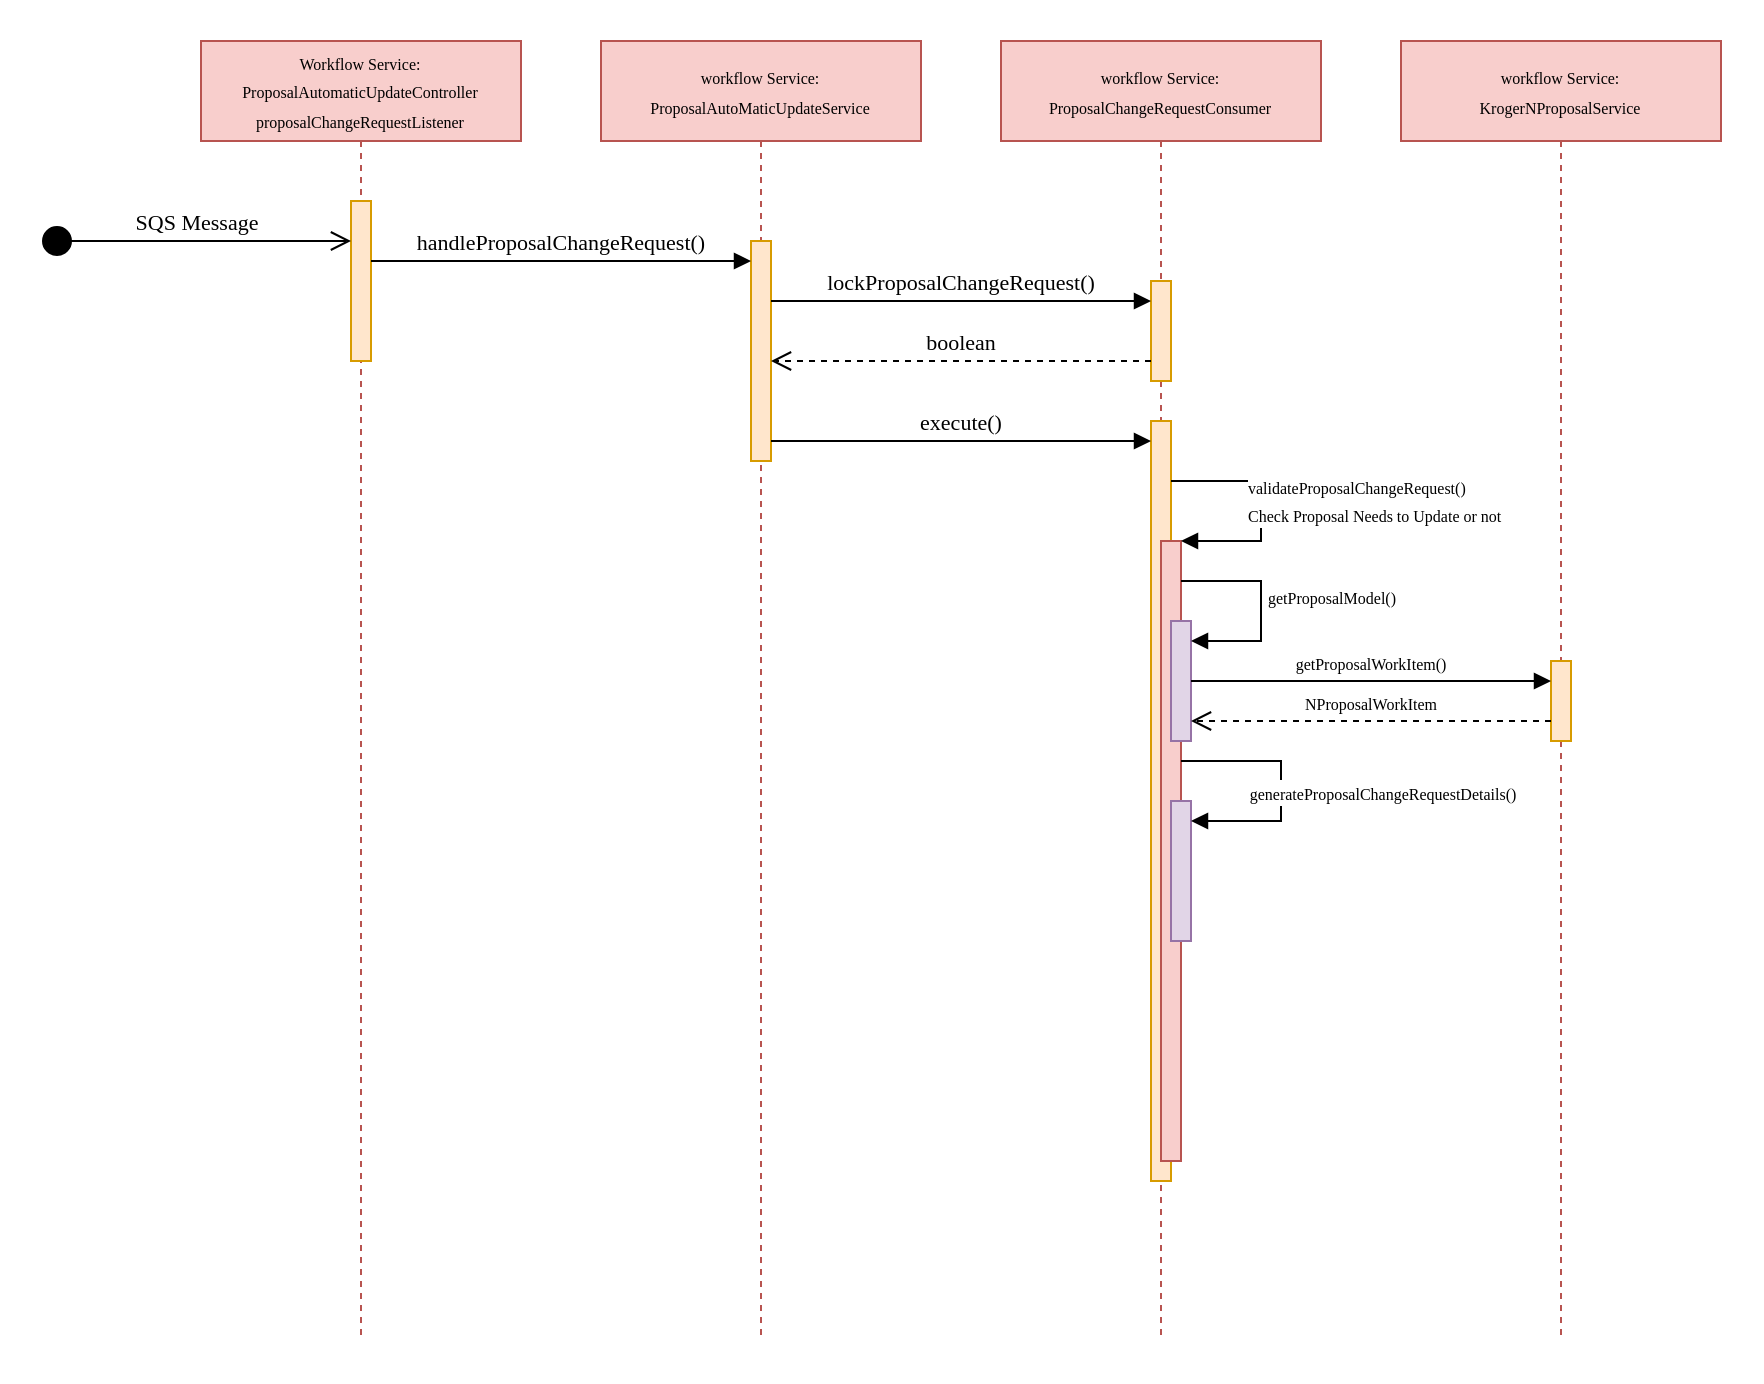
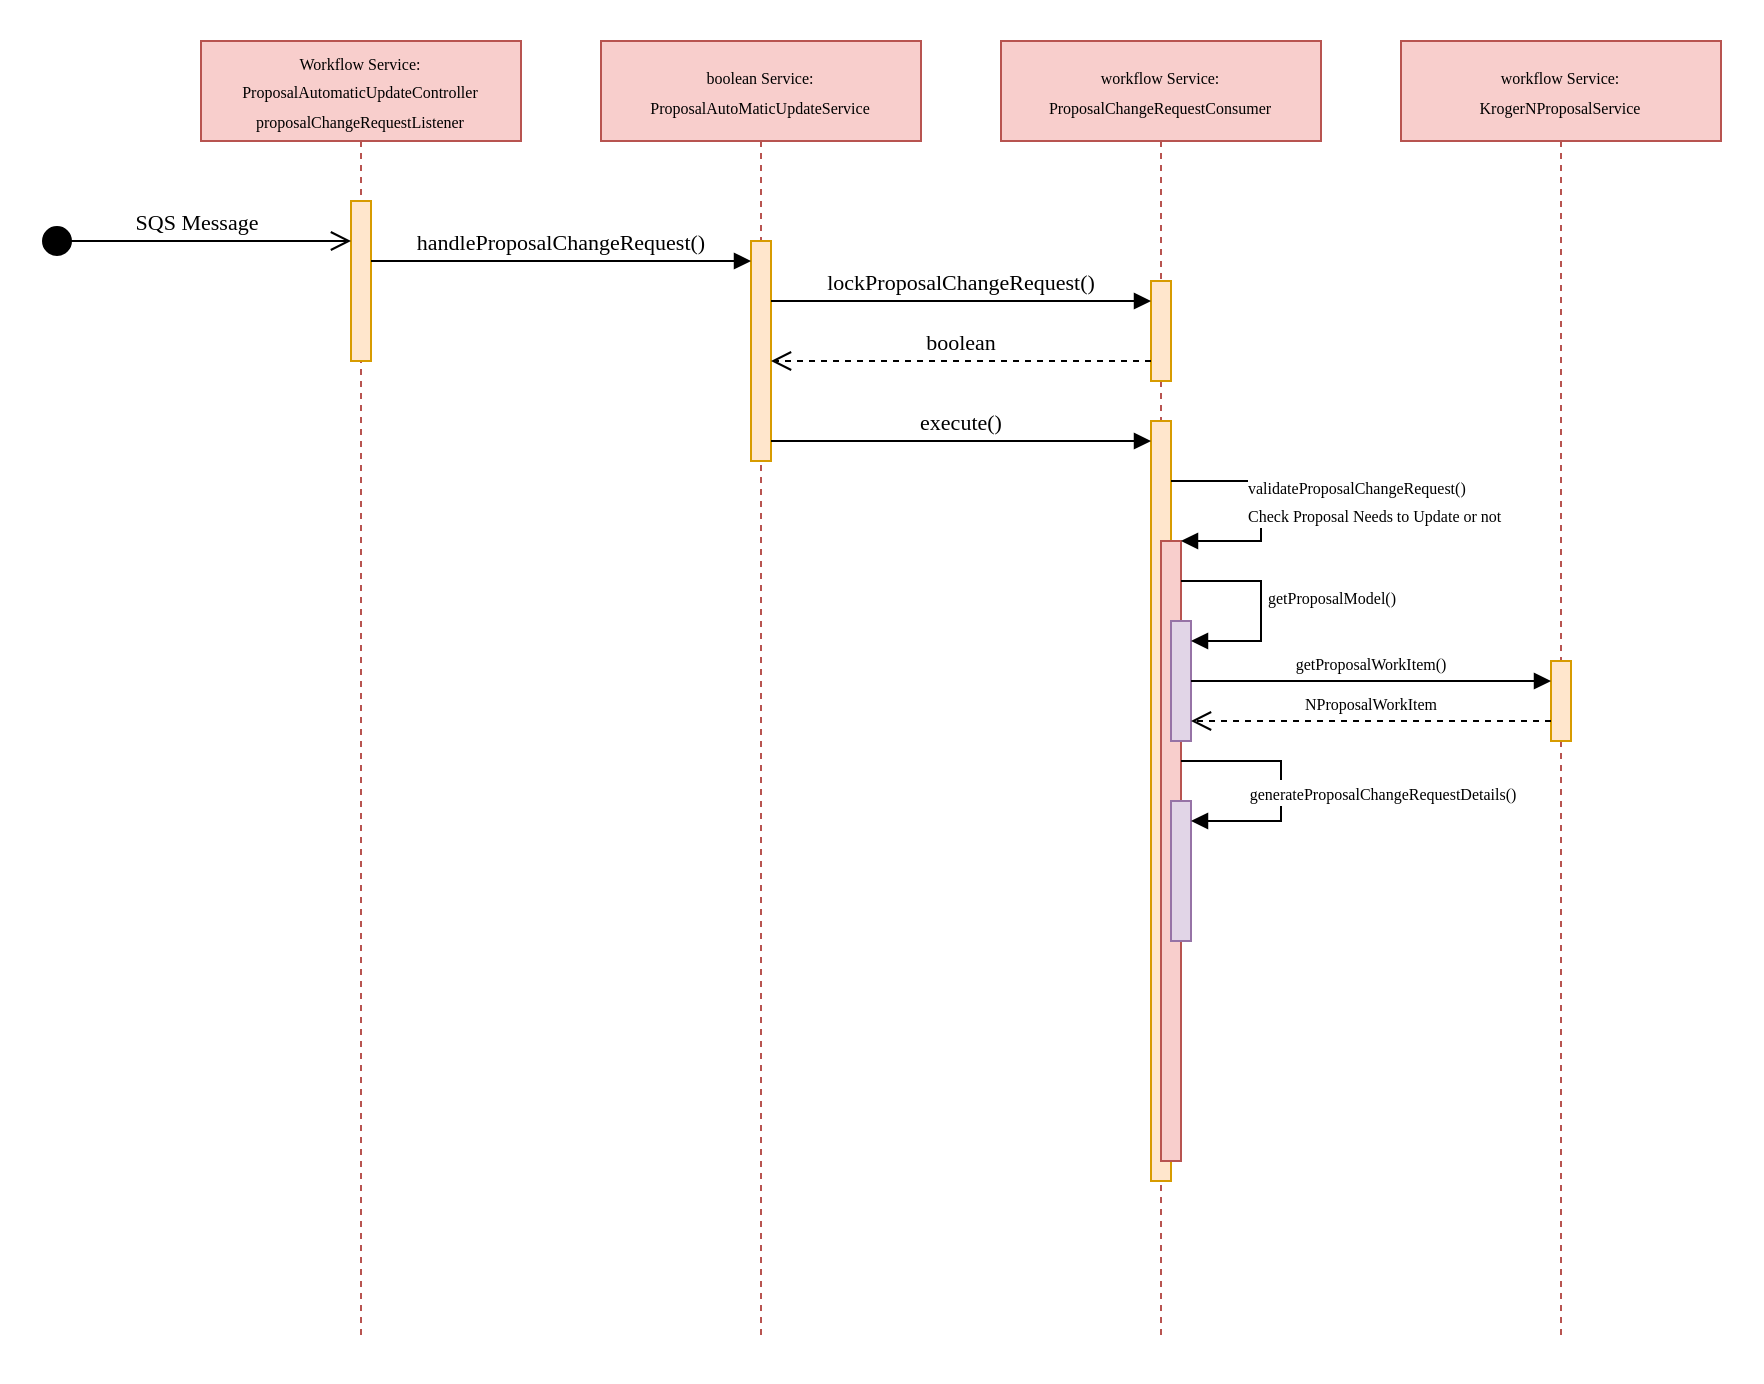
(761, 91) -> (761, 91)
